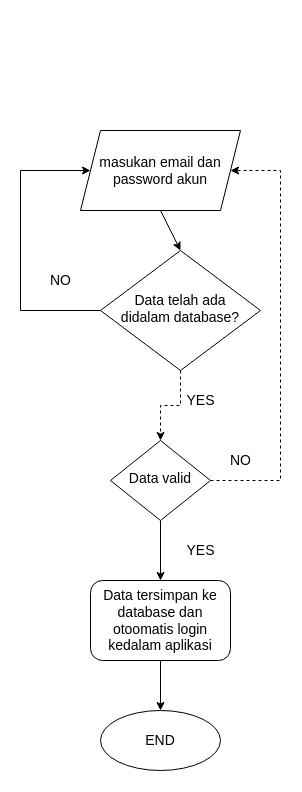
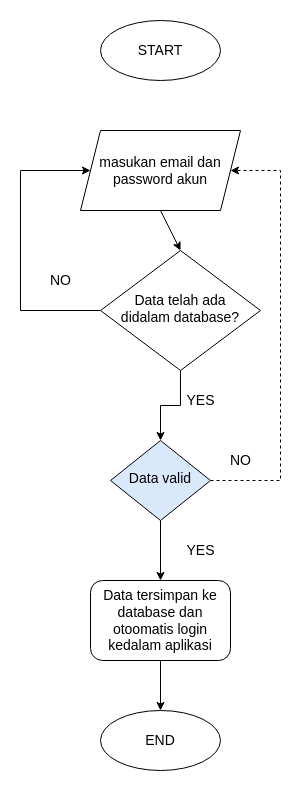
none -> (161, 51)
(174, 406) -> (174, 406)
(161, 481) -> (161, 481)
